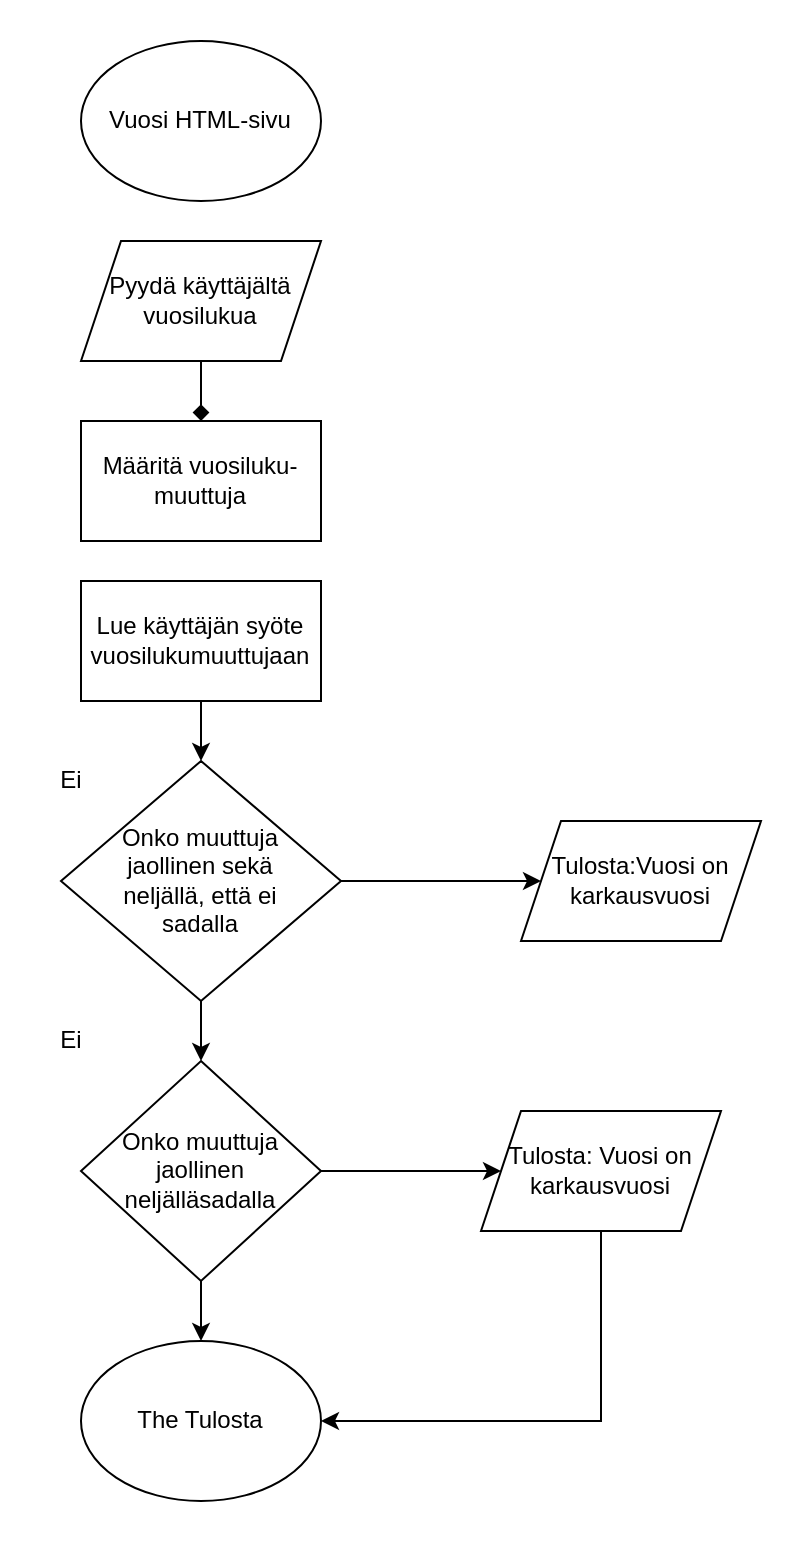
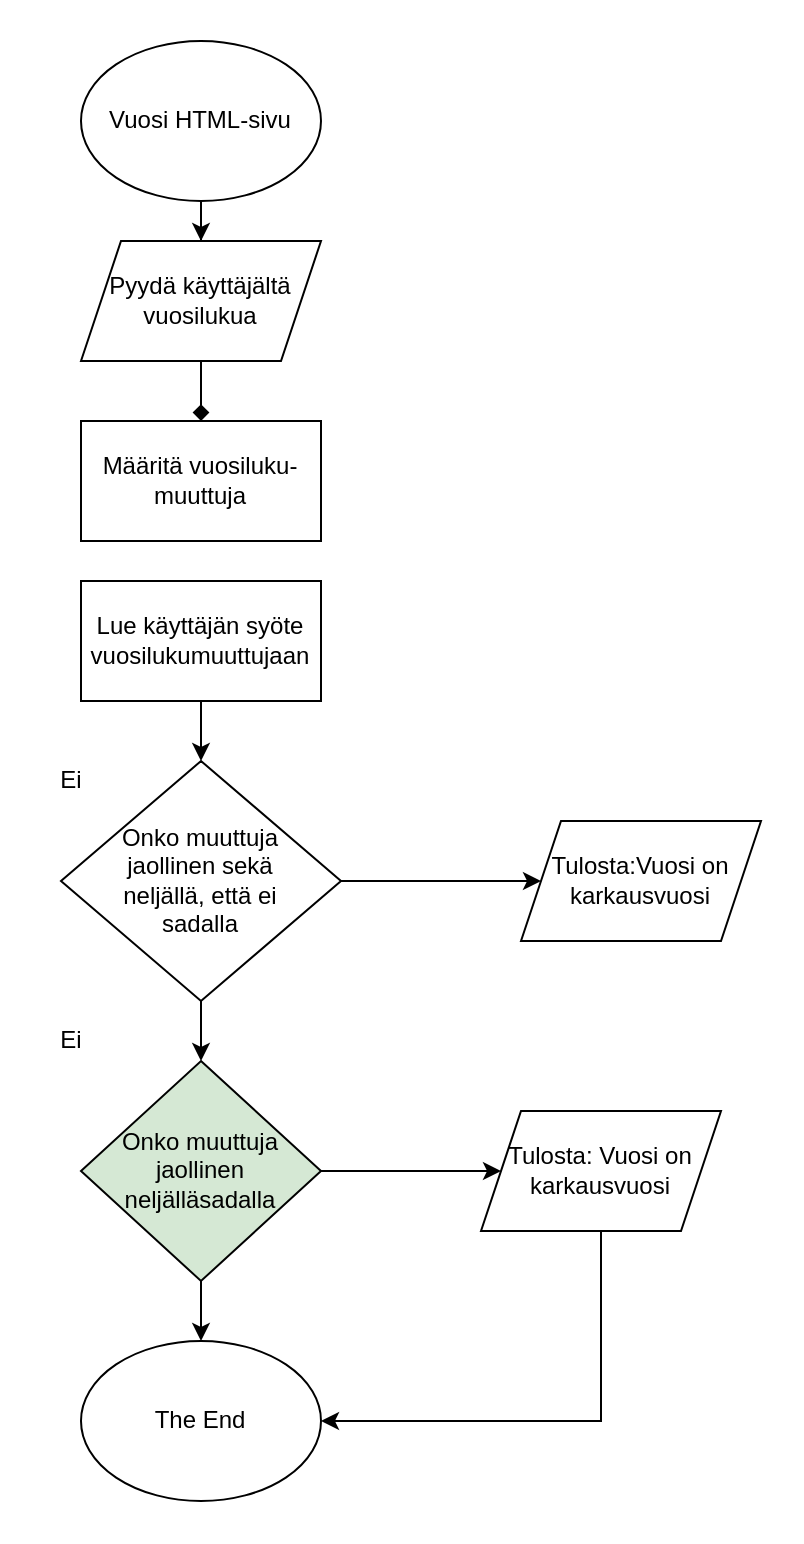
none -> (201, 228)
(201, 1171) -> (201, 1171)
(201, 1421) -> (201, 1421)
